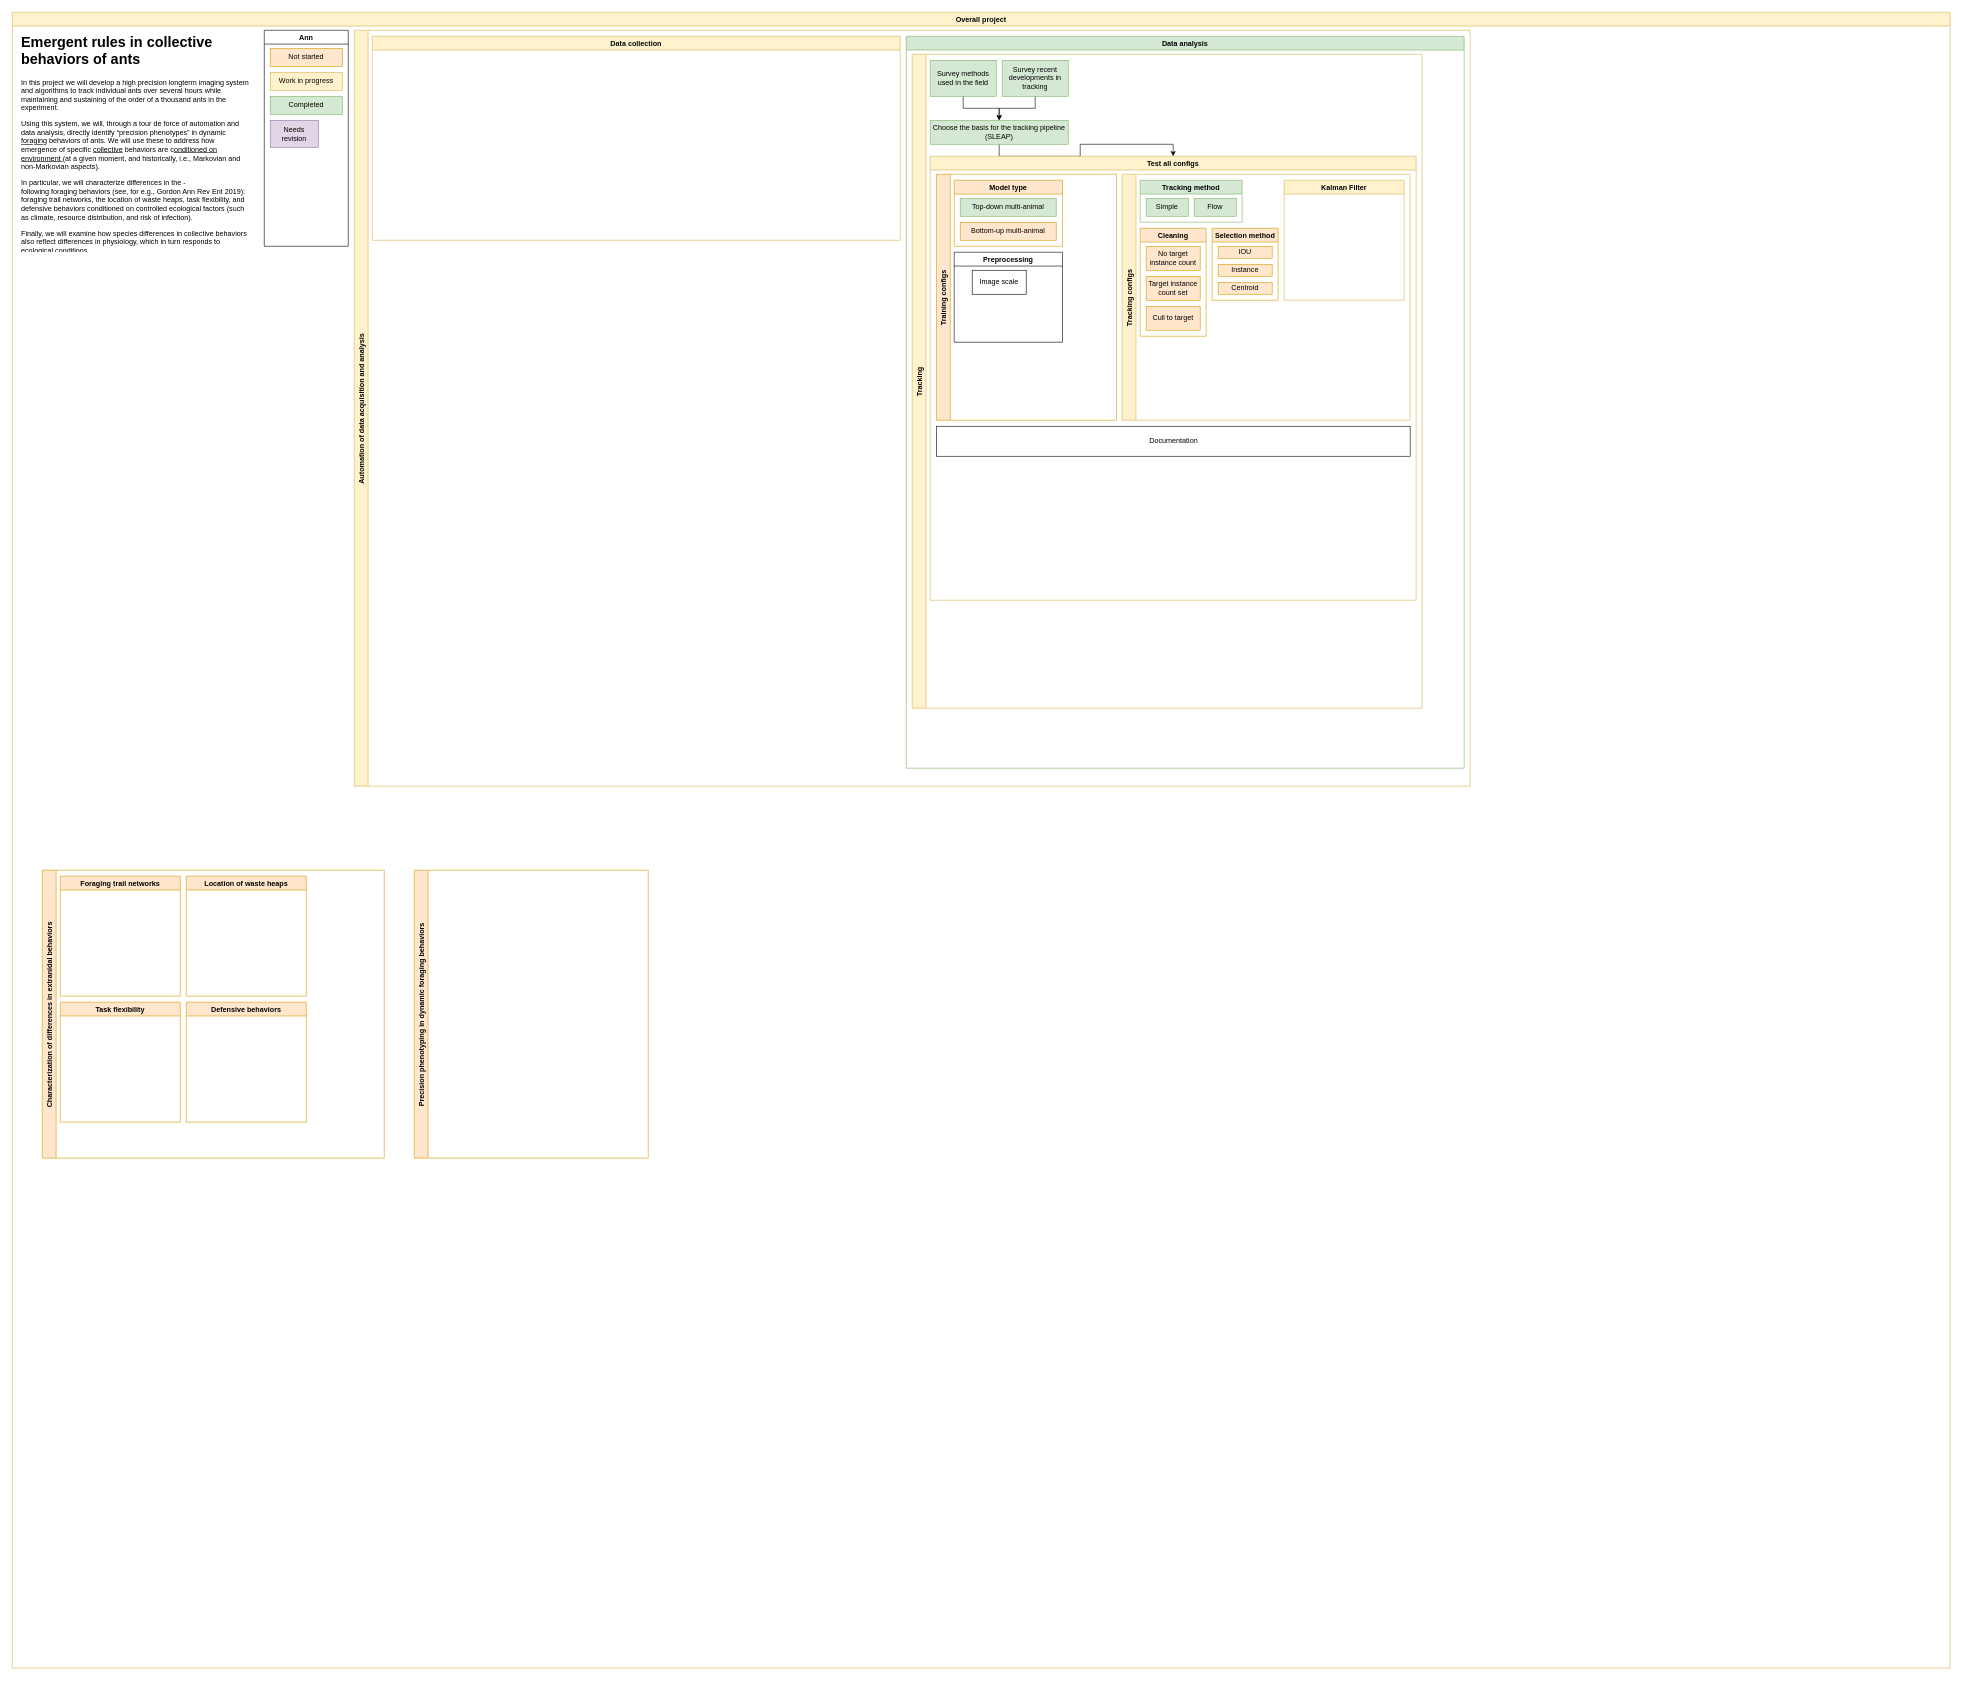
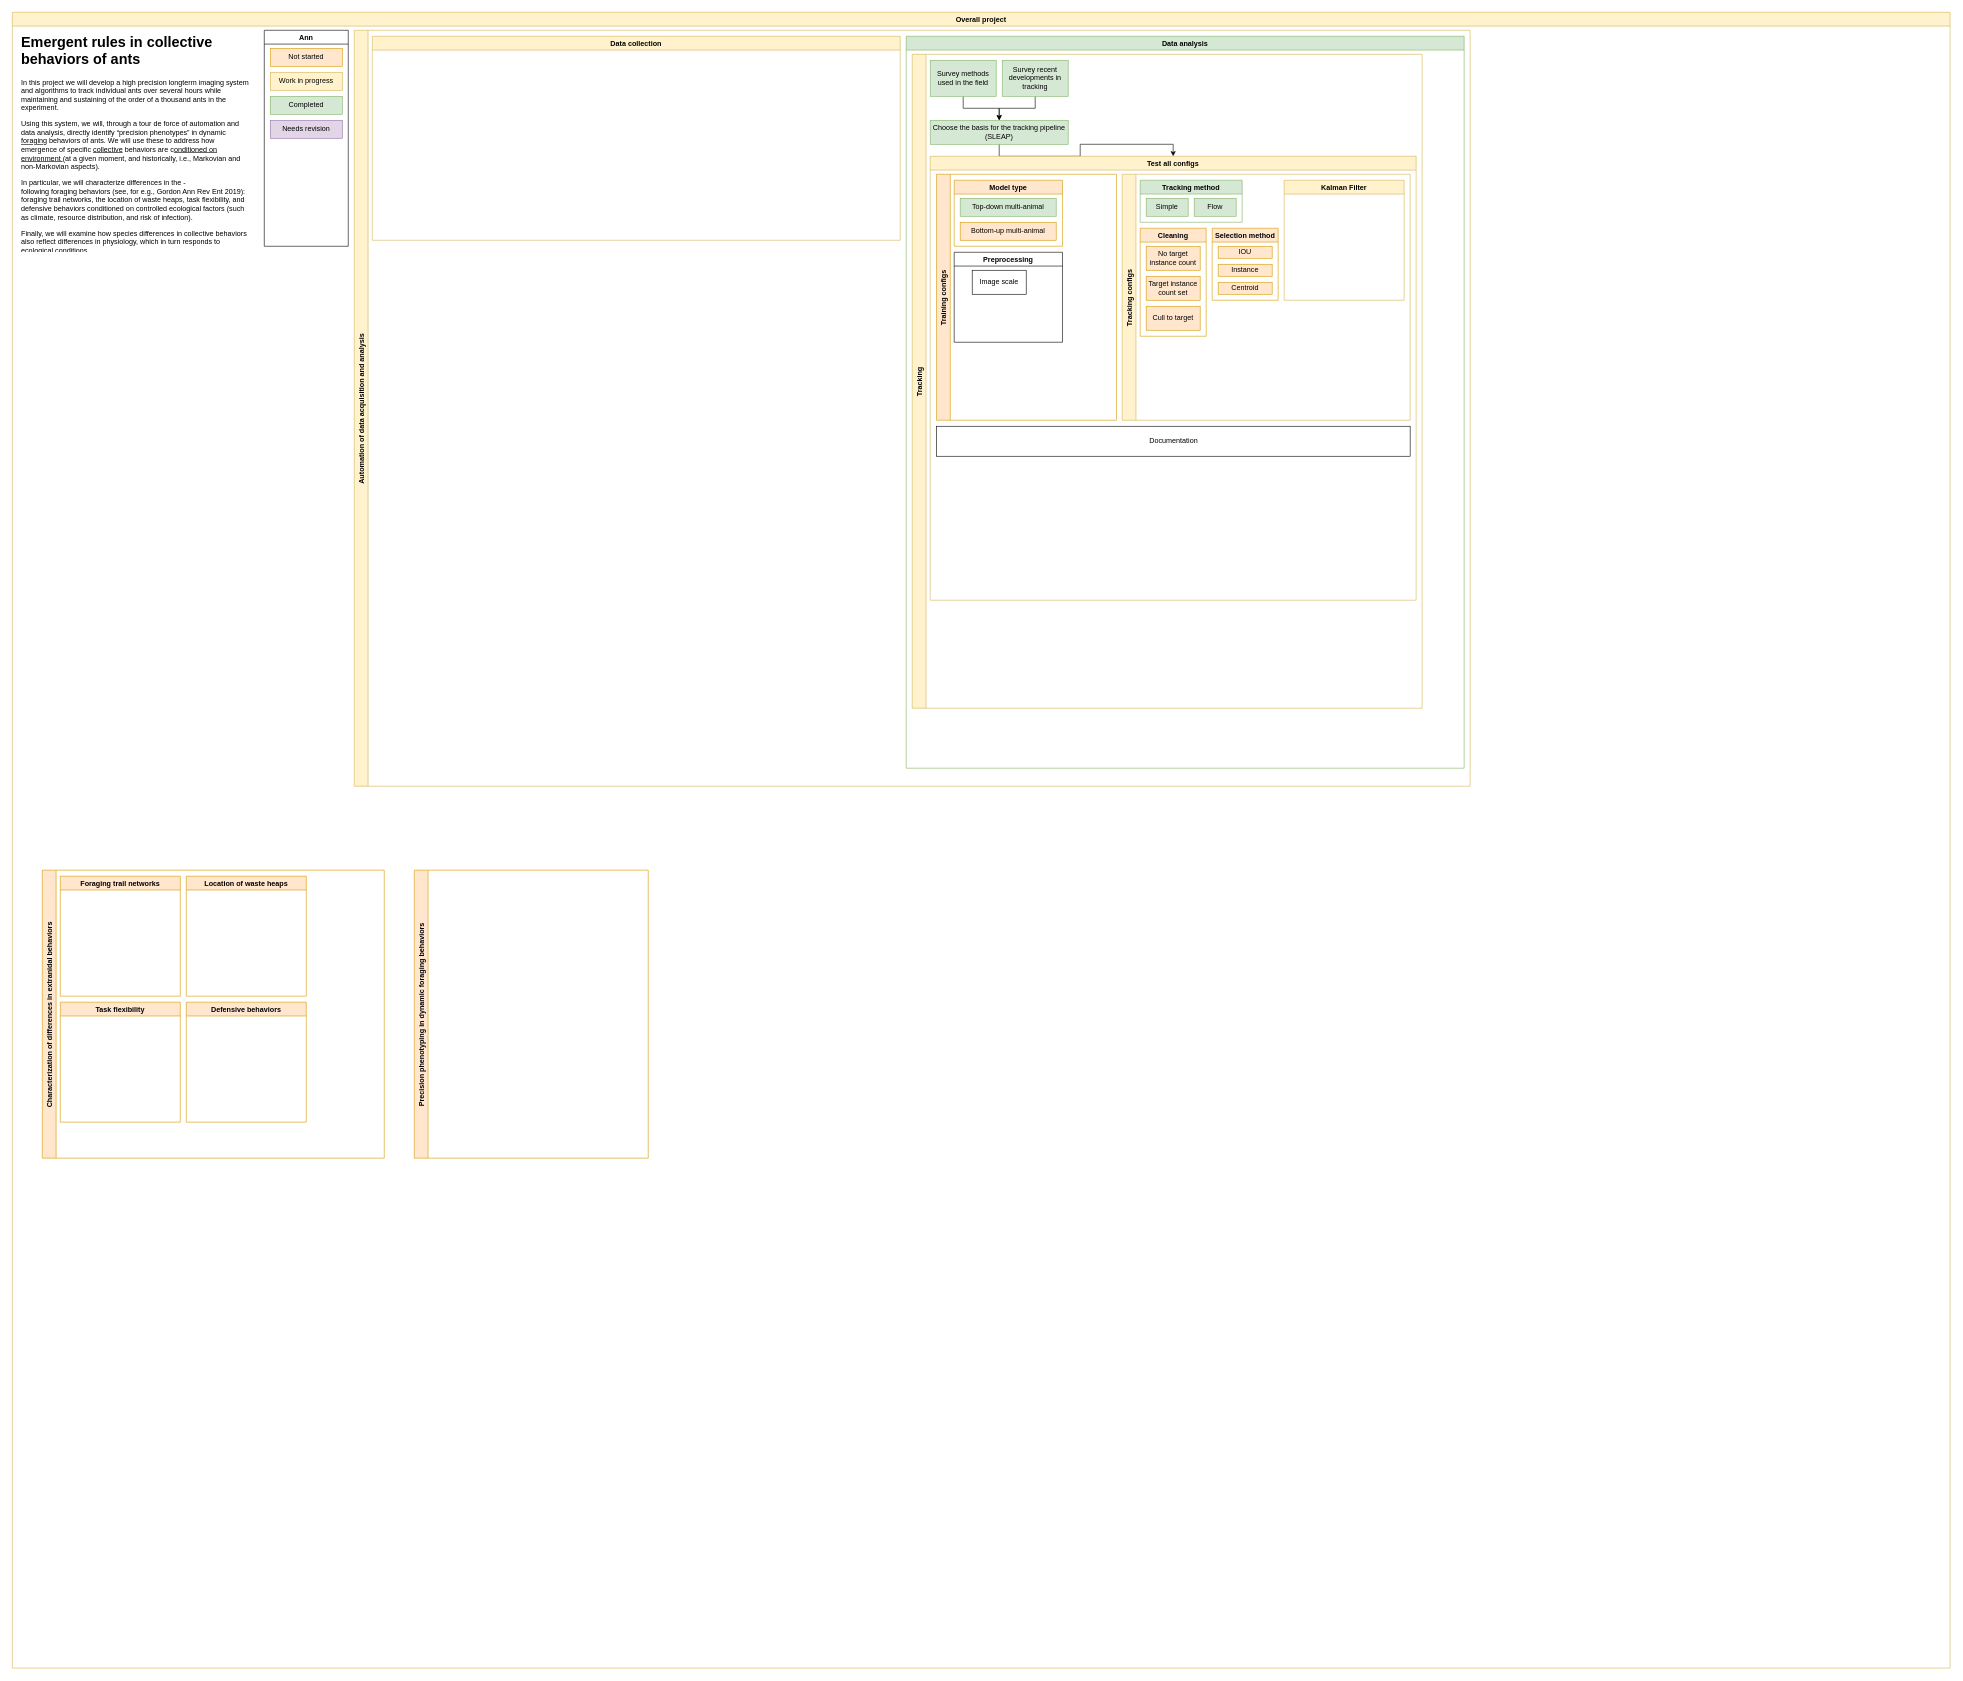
(294, 134) -> (306, 129)
